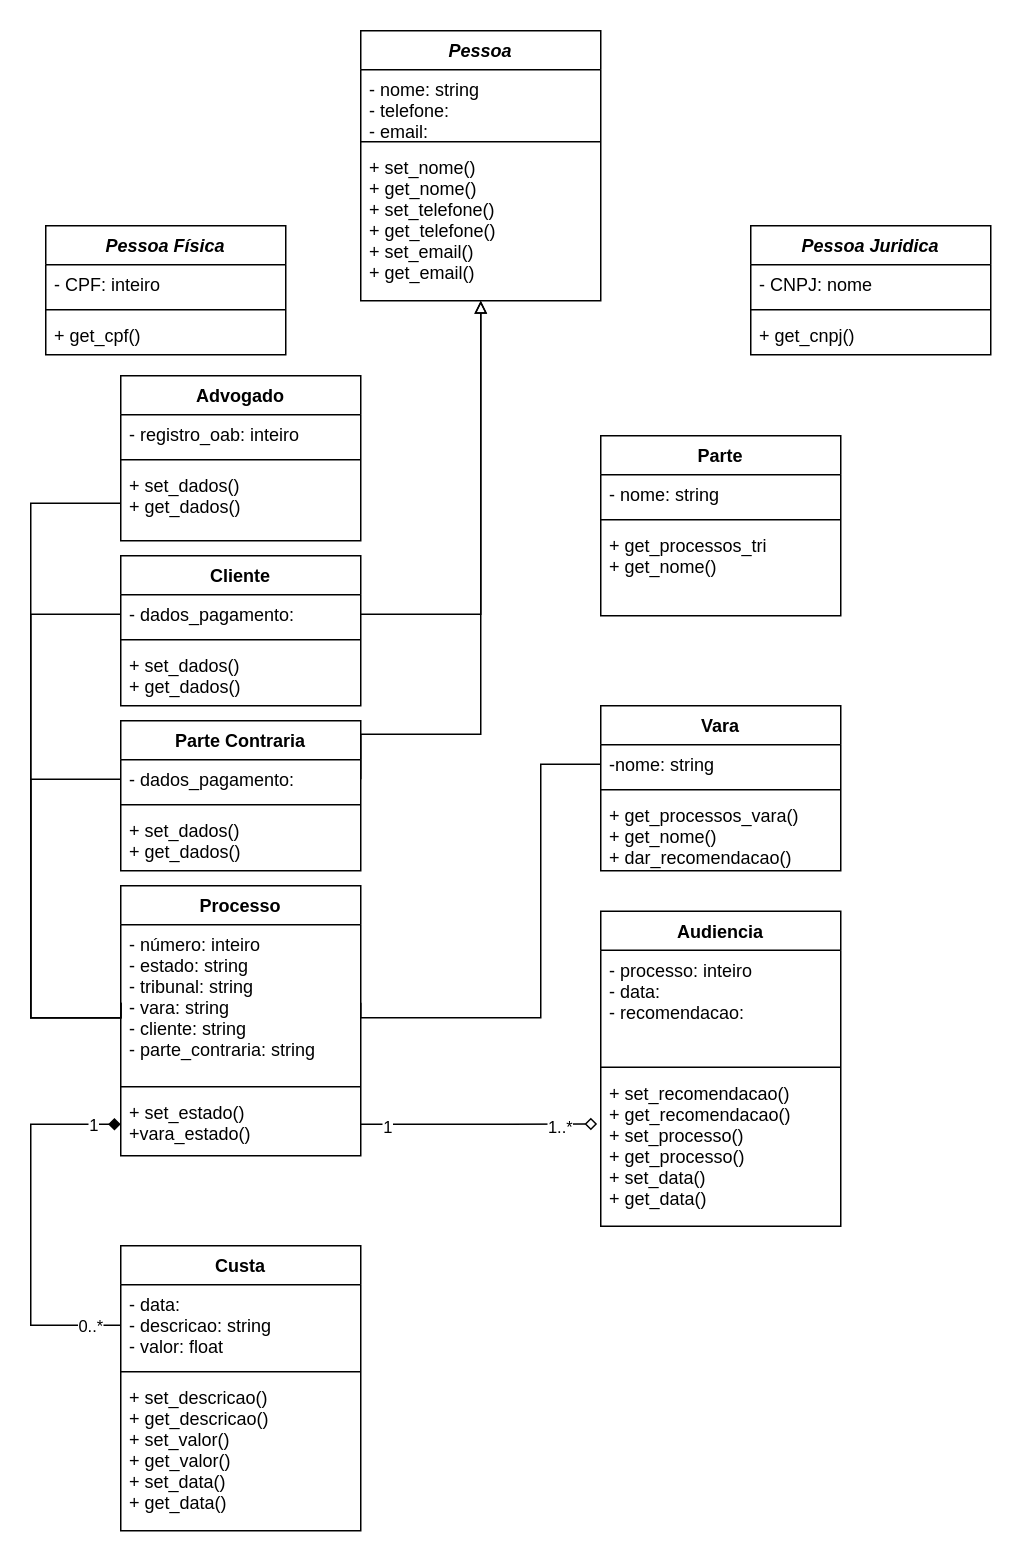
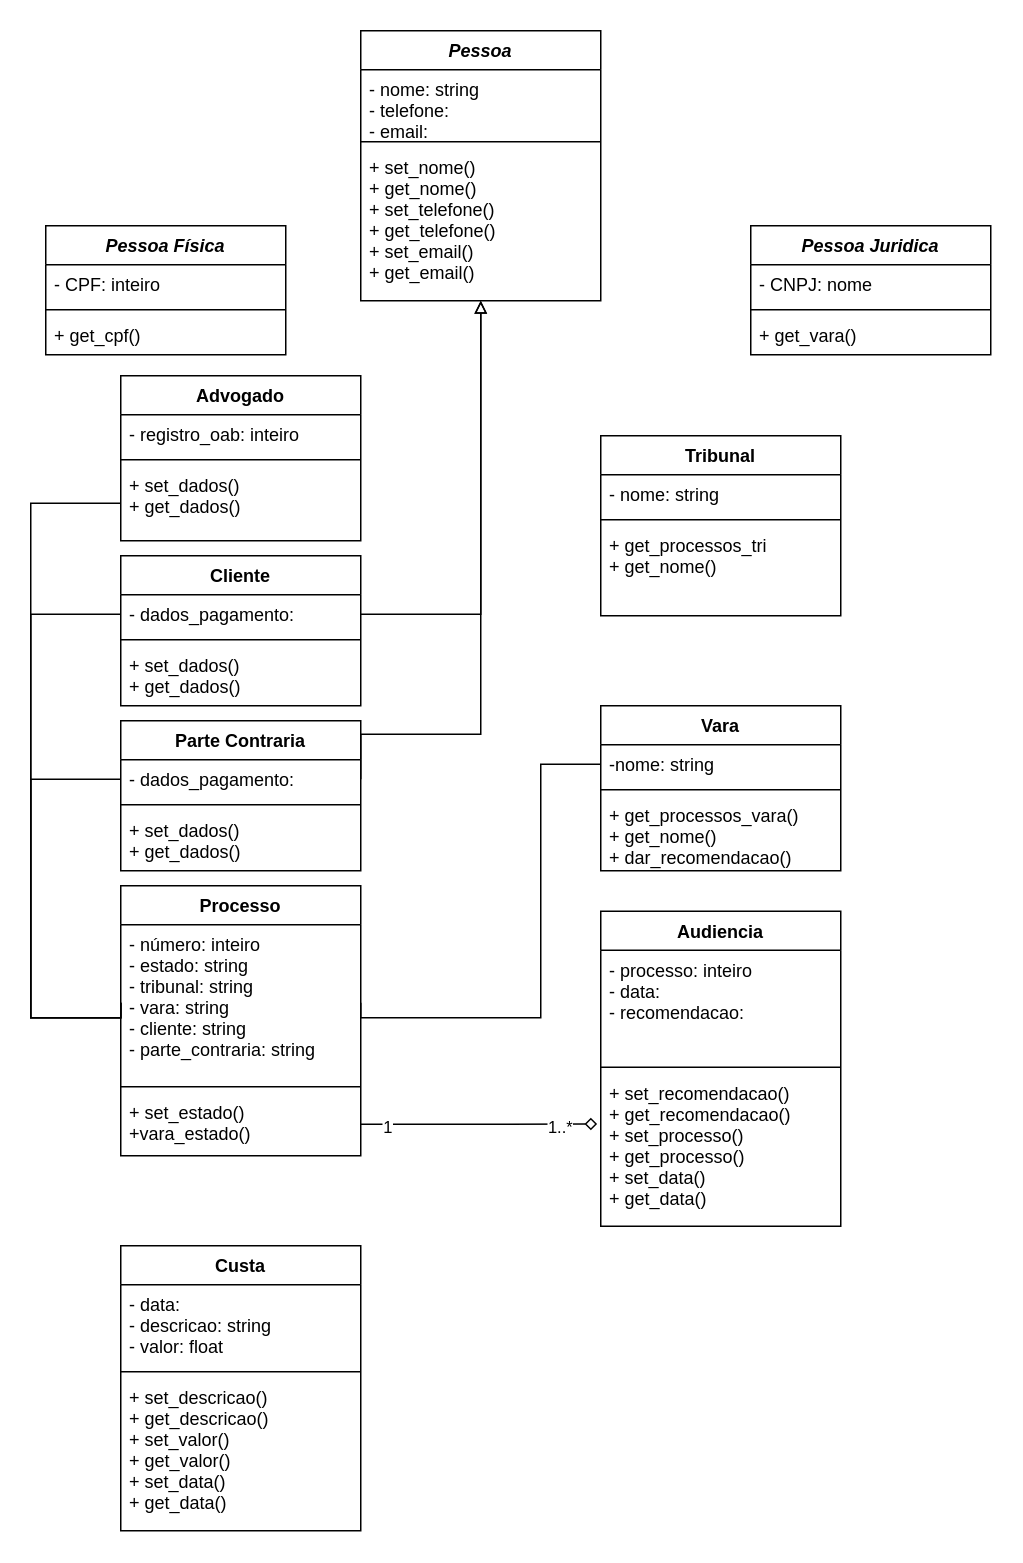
(817, 336) -> (817, 336)
(720, 456) -> (720, 456)
(31, 1214) -> none
